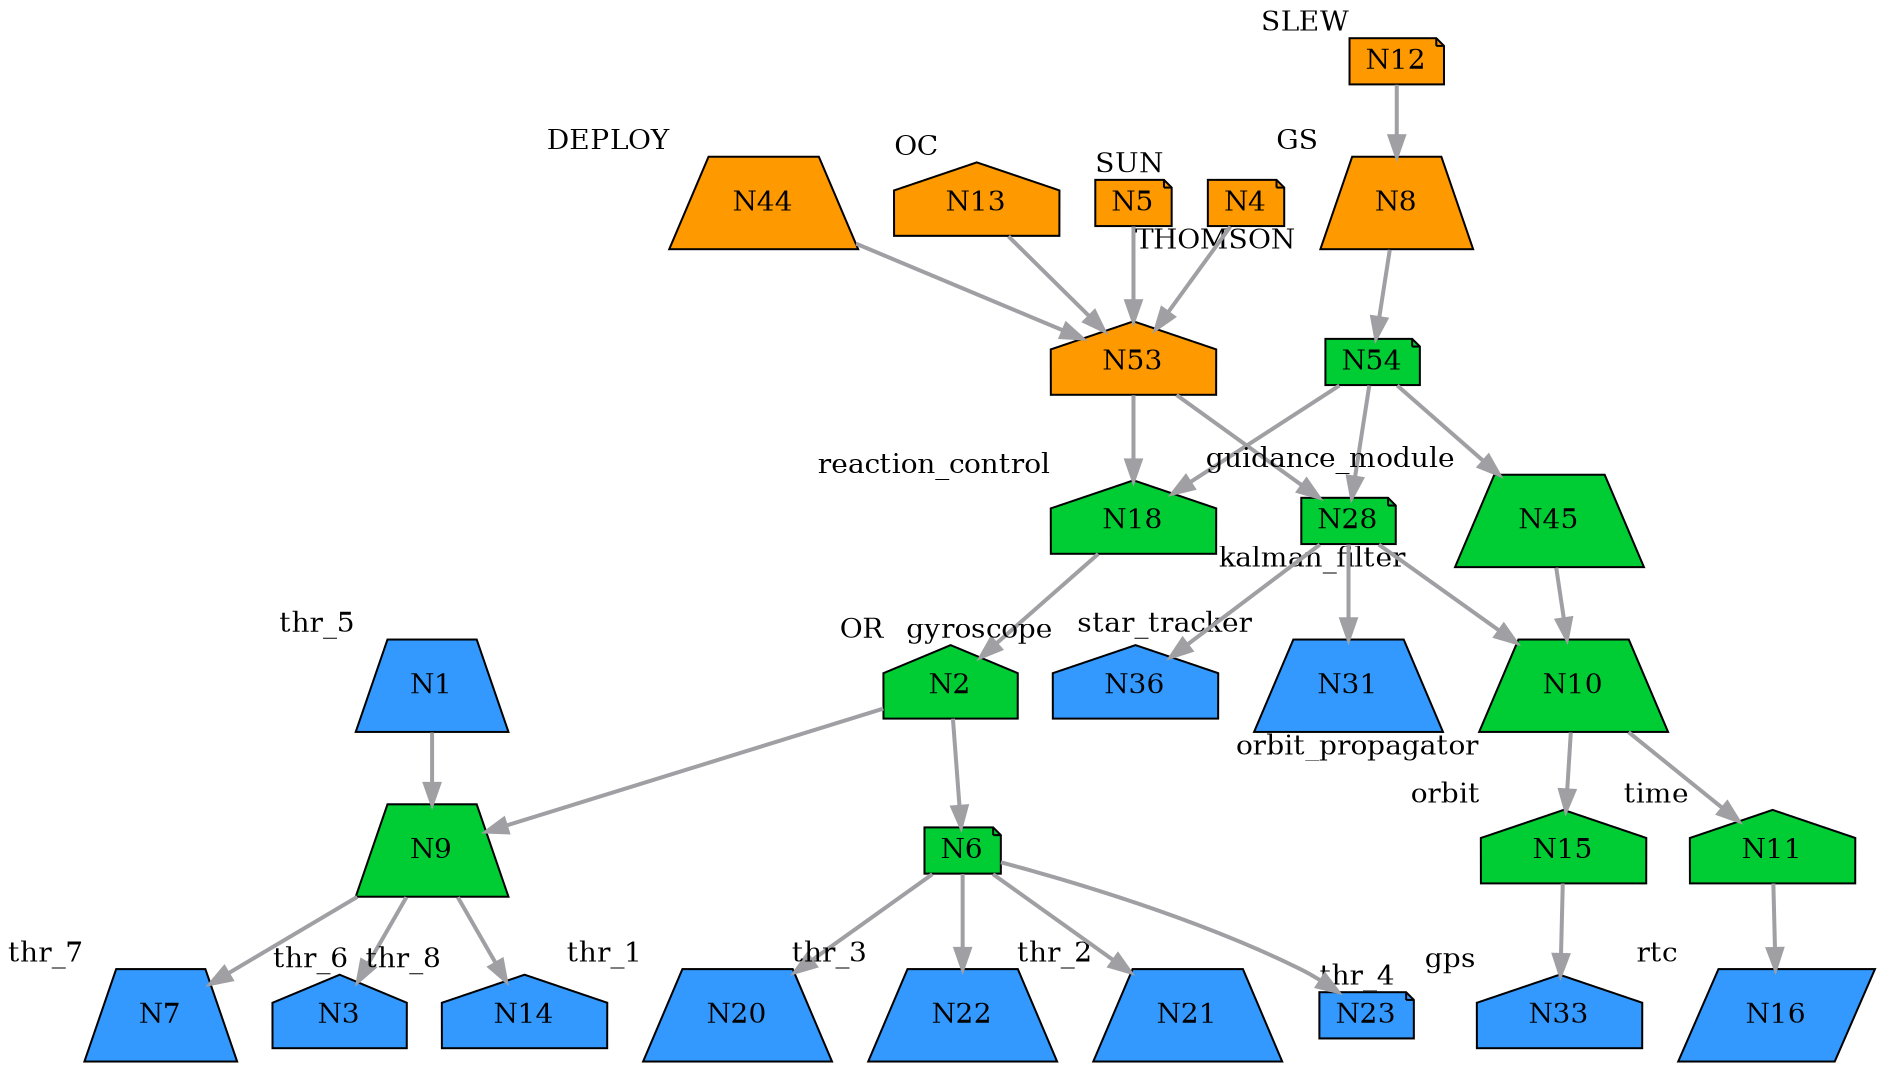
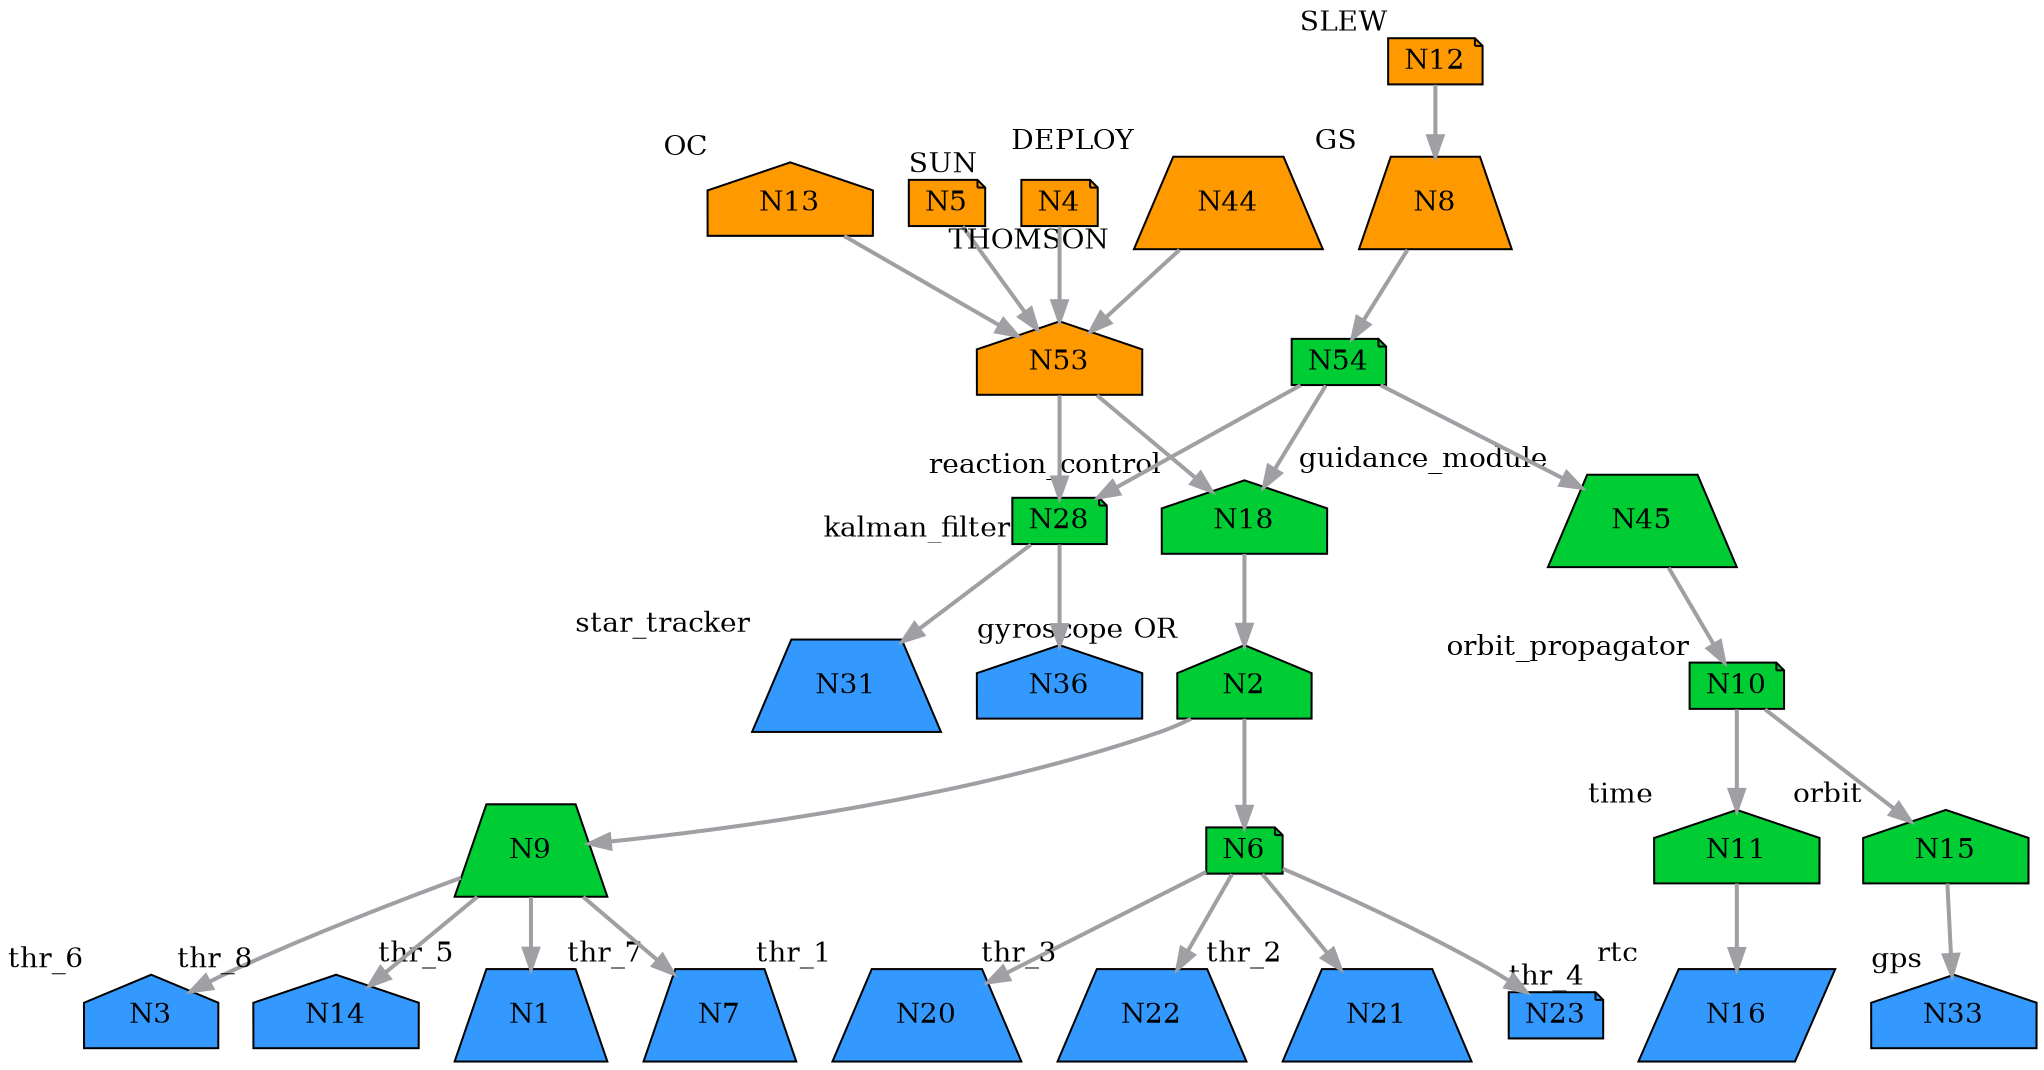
(1439, 588) -> none
(1574, 686) -> (1737, 686)
(432, 758) -> (531, 923)
